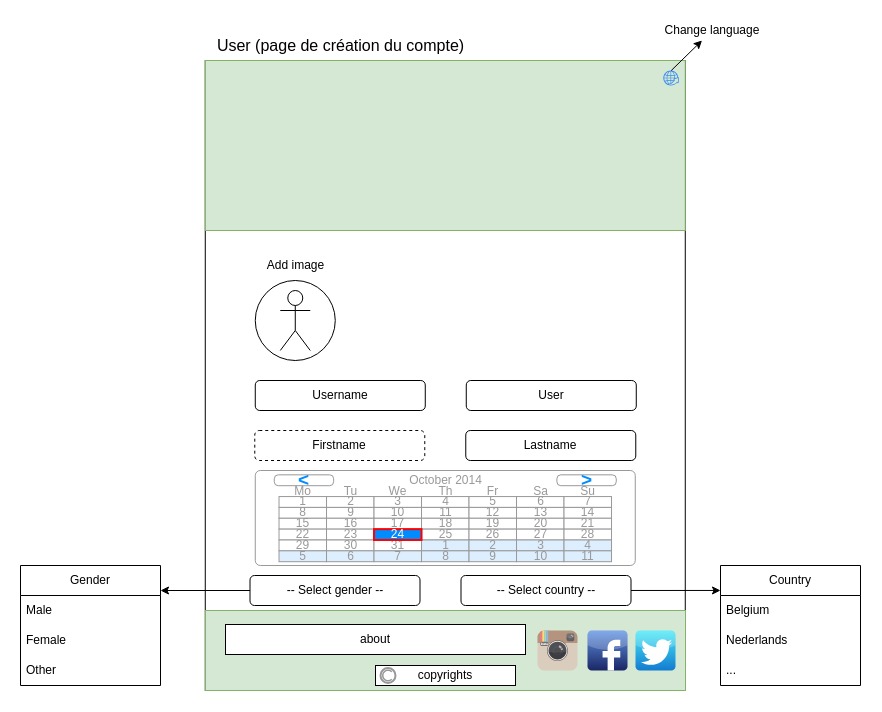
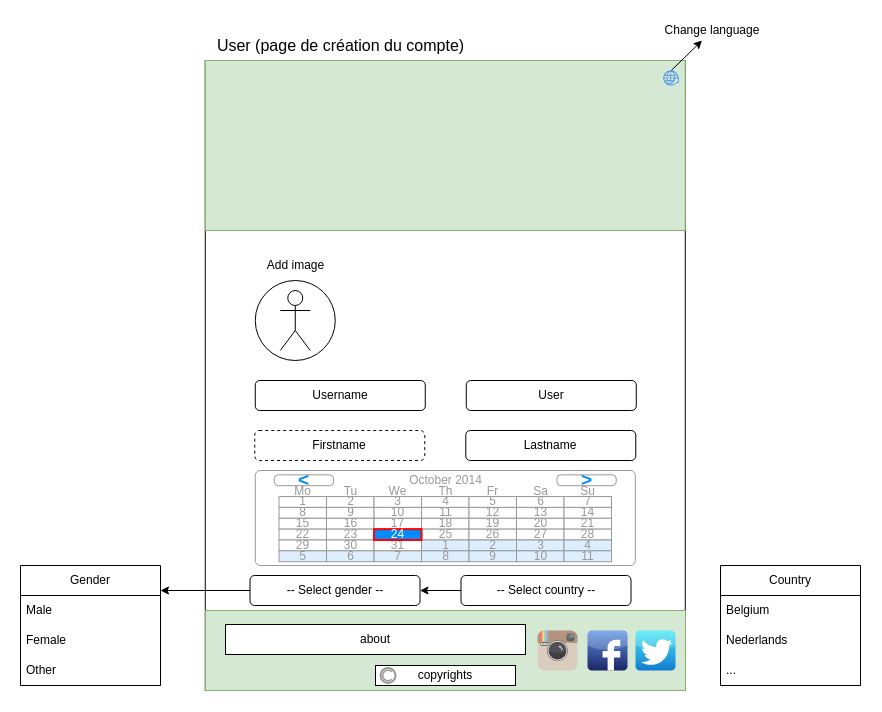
(672, 590) -> (444, 591)
